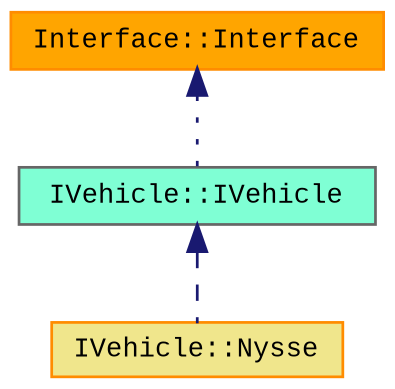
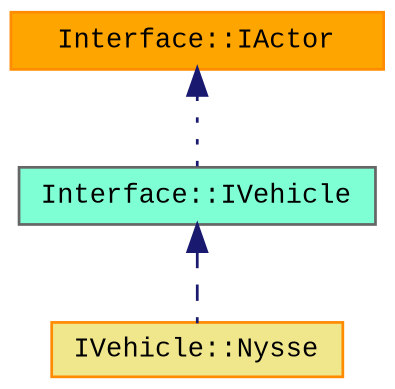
(197, 41) -> (197, 41)
(197, 196) -> (197, 196)
